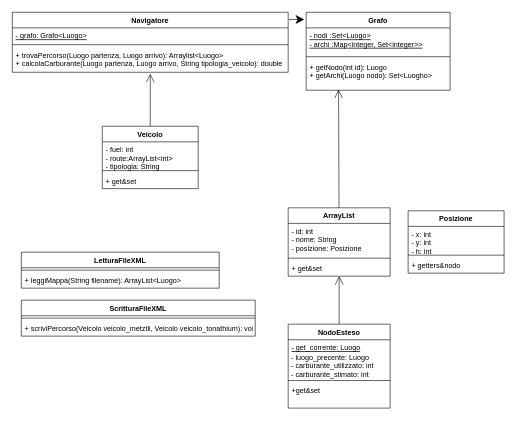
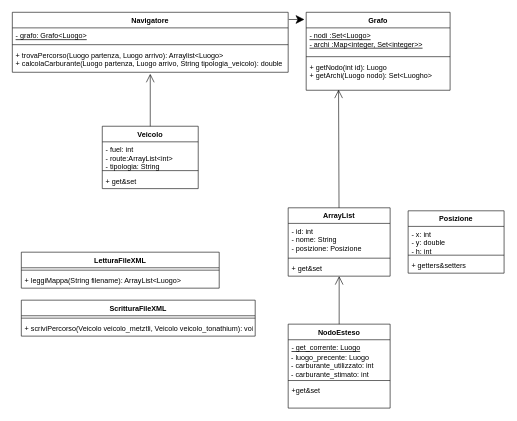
(424, 235) -> (424, 235)
(439, 266) -> (445, 266)
